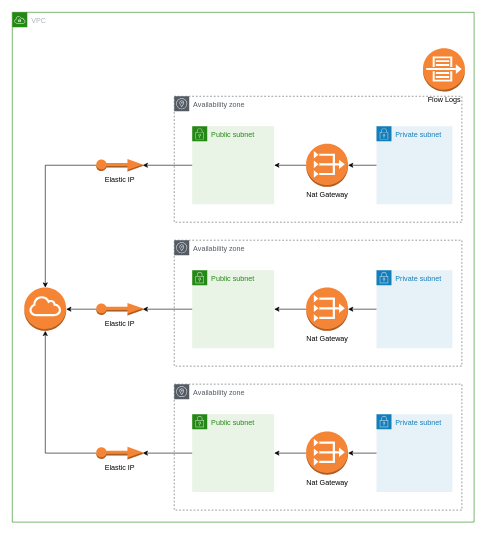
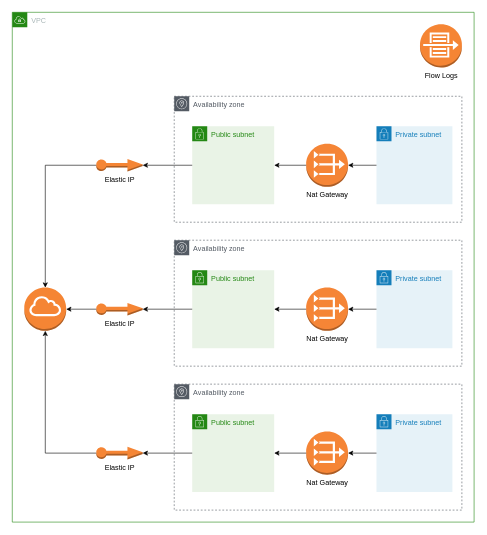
(444, 70) -> (441, 46)
